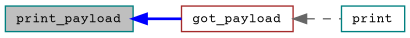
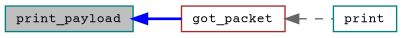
(237, 19) -> (233, 19)
